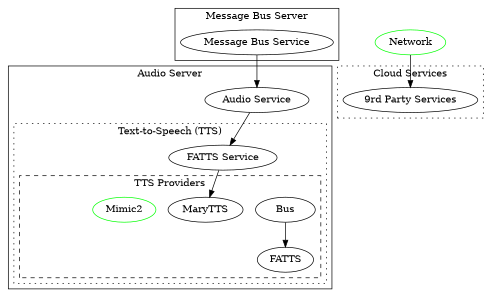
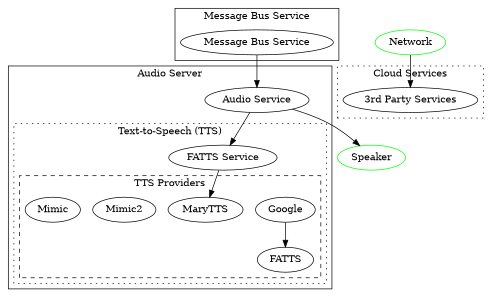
(257, 16) -> (257, 16)
(410, 100) -> (410, 100)
none -> (372, 158)
none -> (53, 210)
(124, 210) -> (124, 210)
(285, 210) -> (285, 210)
